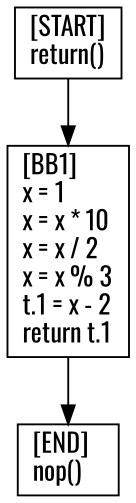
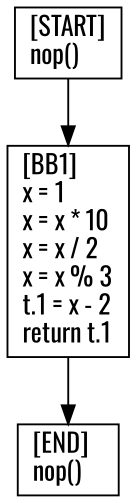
(68, 43) -> (68, 43)
